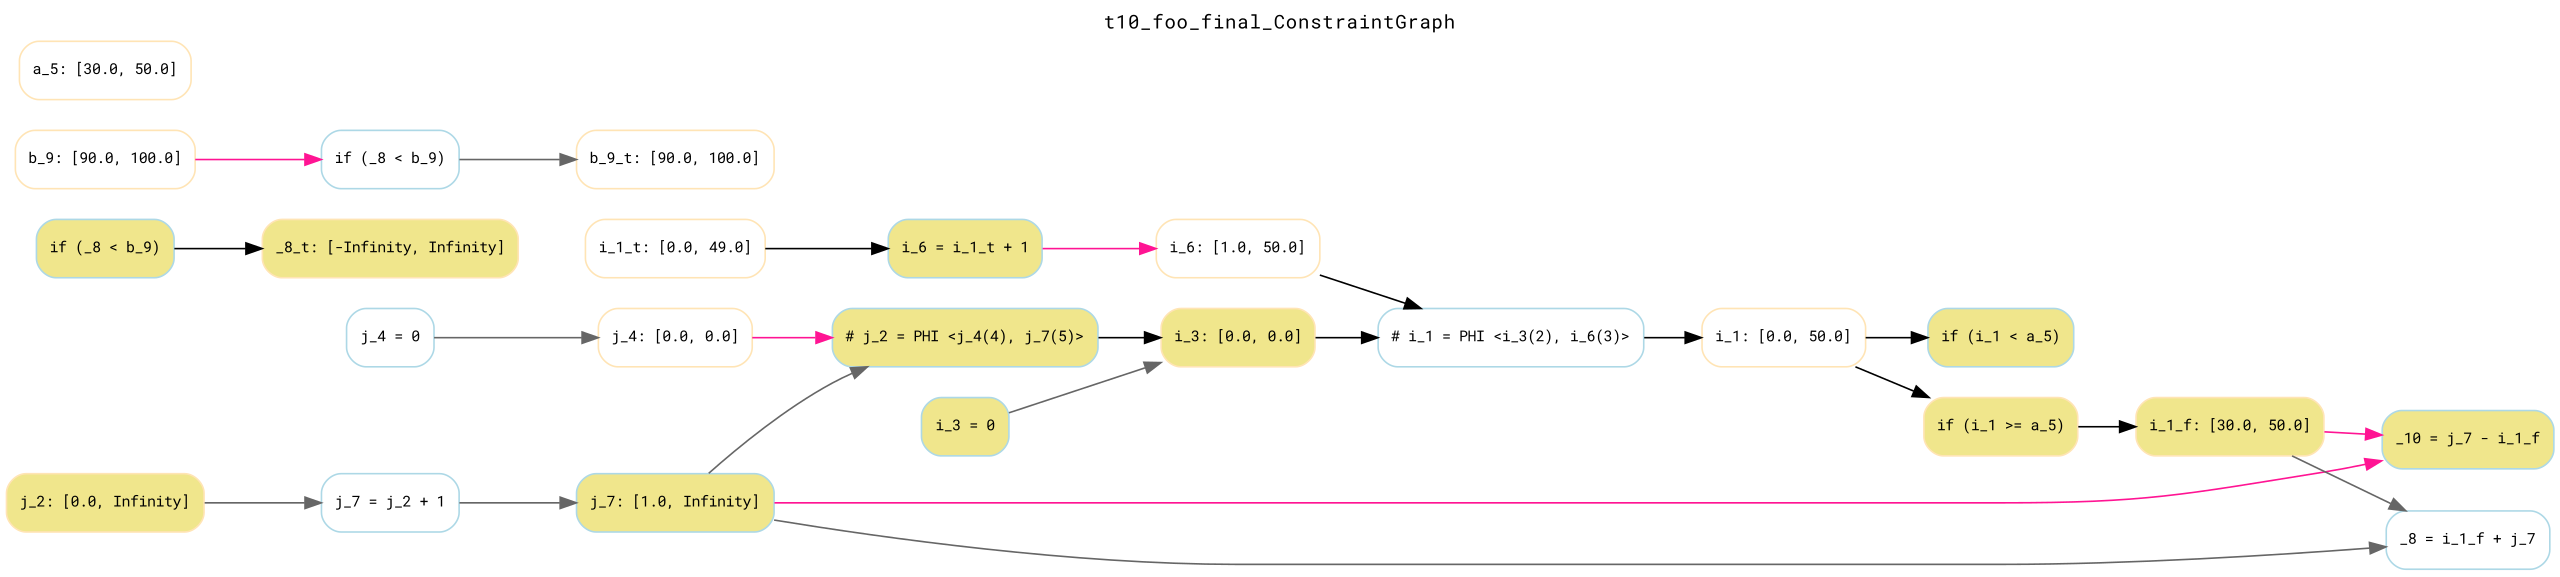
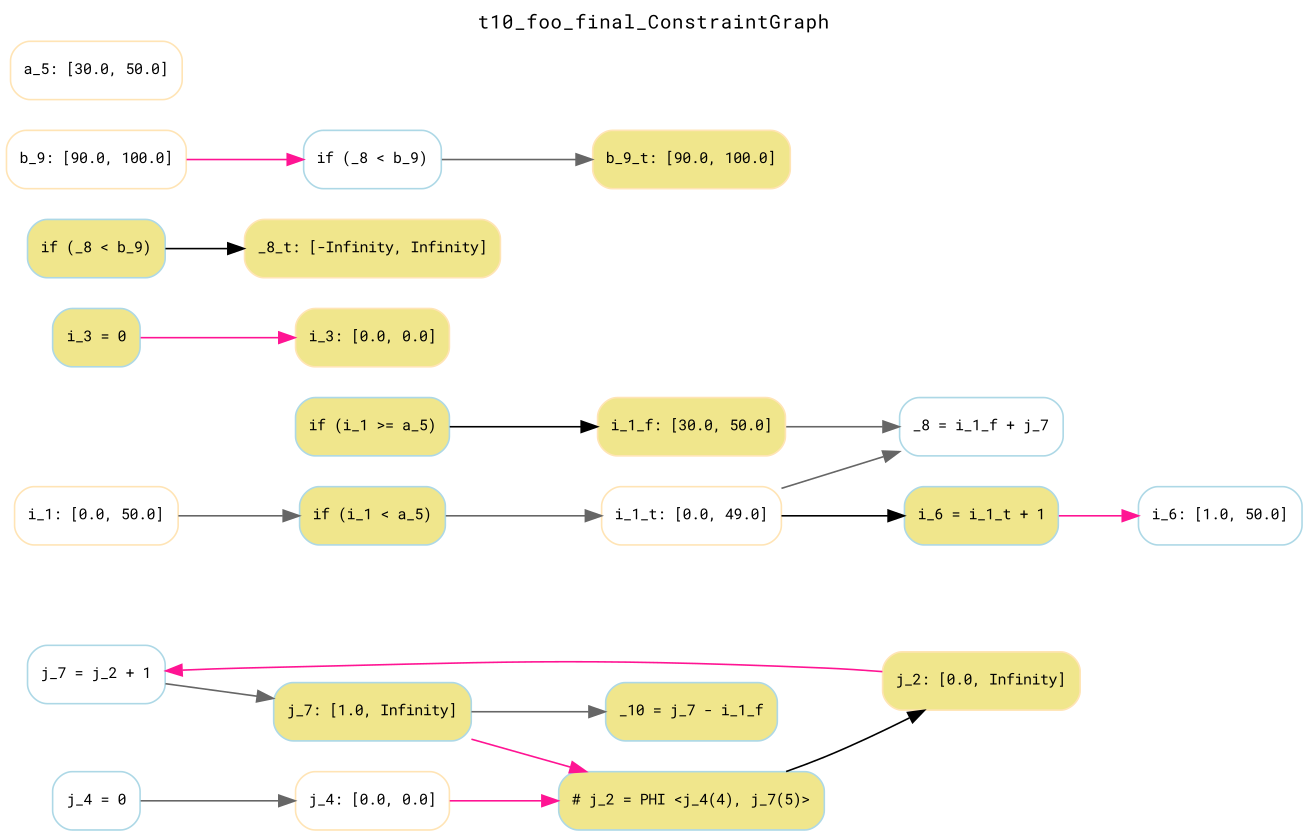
(675, 160) -> (692, 160)
(1238, 249) -> (1220, 516)
(1121, 338) -> (849, 747)
(1511, 338) -> none
(1889, 338) -> (231, 516)
(1885, 379) -> none
(1077, 390) -> (209, 338)
(777, 418) -> (521, 753)
(2001, 427) -> (372, 427)
(2345, 433) -> none
(255, 503) -> (533, 662)
(1571, 503) -> (530, 712)
none -> (515, 516)
(1571, 564) -> (833, 472)
